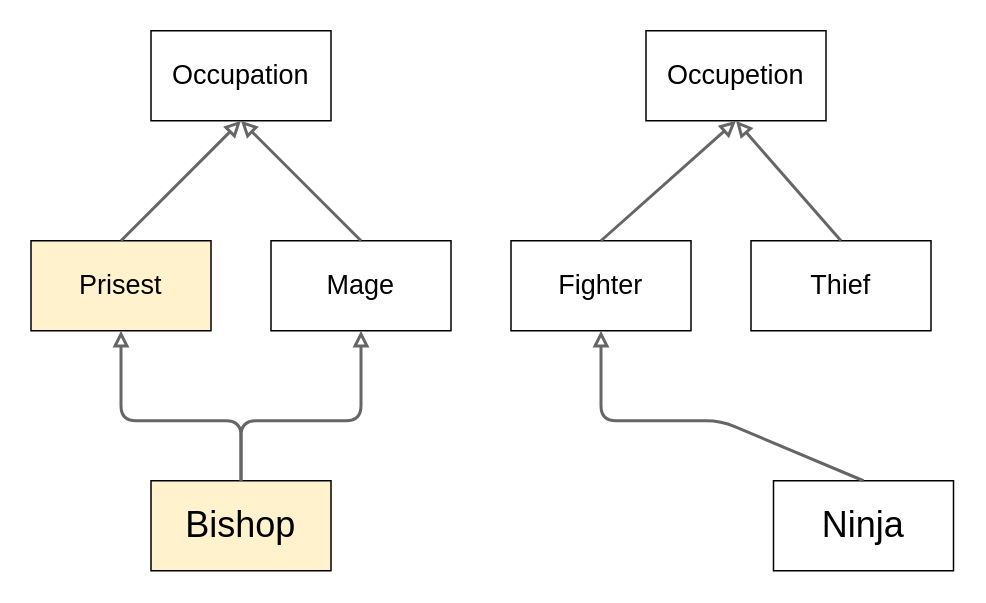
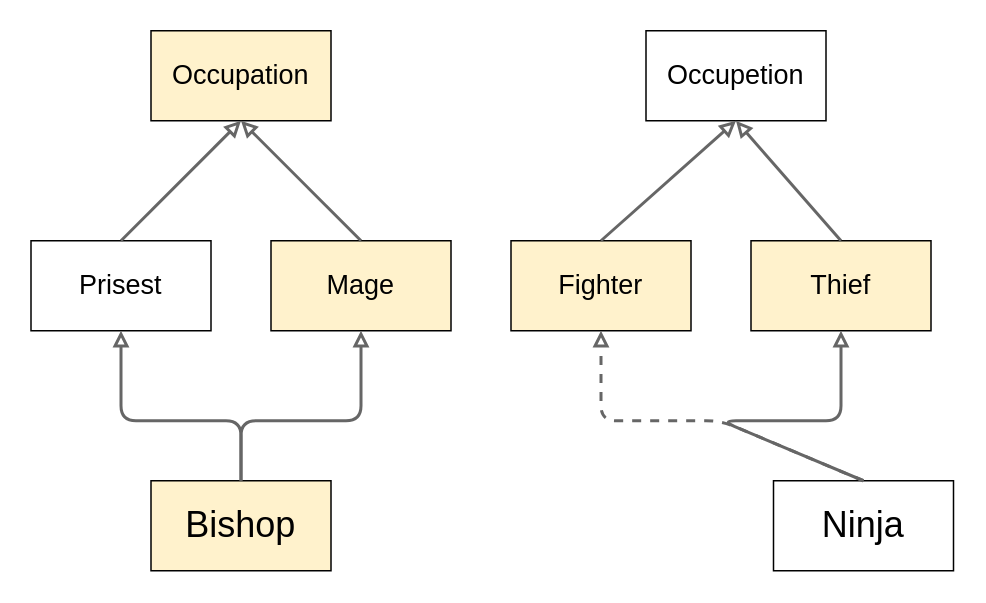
(241, 76) -> (241, 76)
(121, 286) -> (121, 286)
(361, 286) -> (361, 286)
(601, 286) -> (601, 286)
(841, 286) -> (841, 286)
(629, 421) -> (629, 421)
none -> (818, 421)
